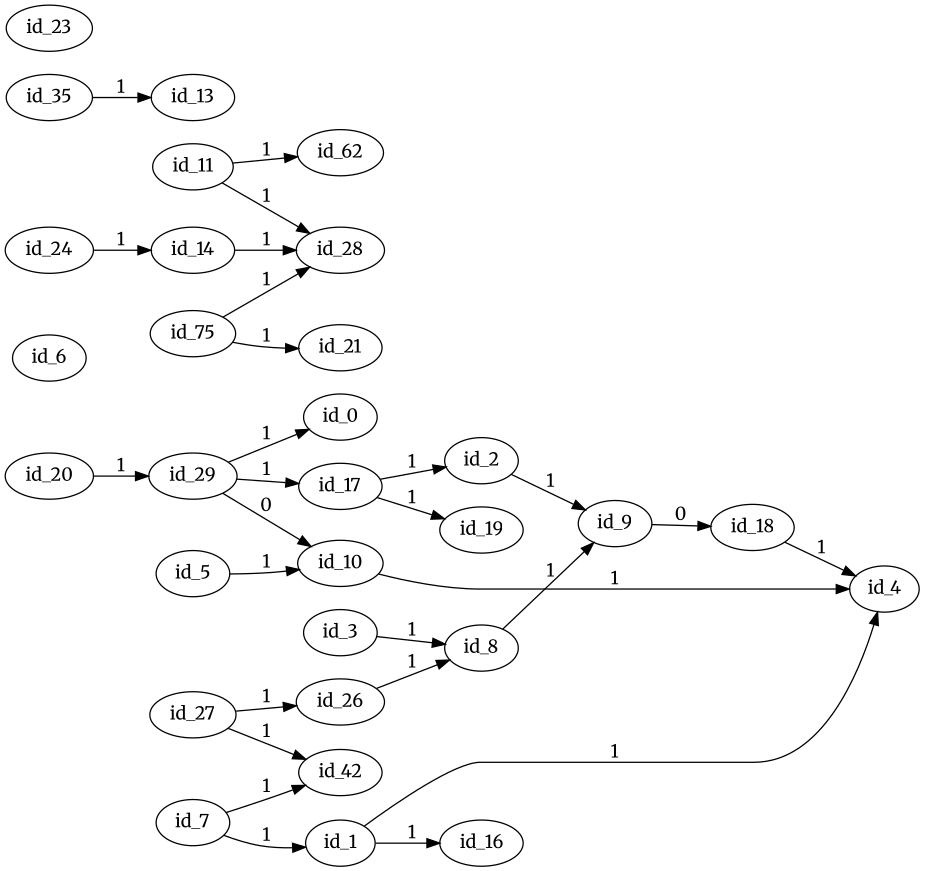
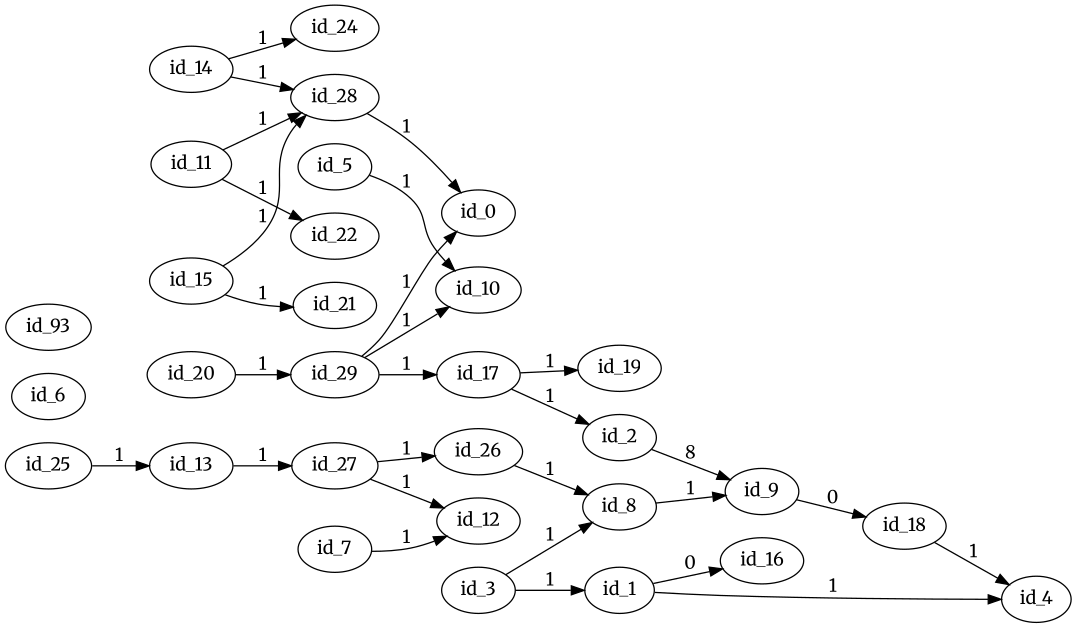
(49, 28) -> (49, 327)
(49, 98) -> (49, 466)
none -> (413, 144)
(340, 153) -> (335, 236)
(116, 250) -> (256, 51)
(193, 334) -> (191, 281)
none -> (256, 466)
(551, 482) -> (691, 454)
(267, 506) -> (407, 321)
(607, 589) -> none
(340, 773) -> (478, 521)
(412, 834) -> (691, 564)
(258, 845) -> (543, 590)
